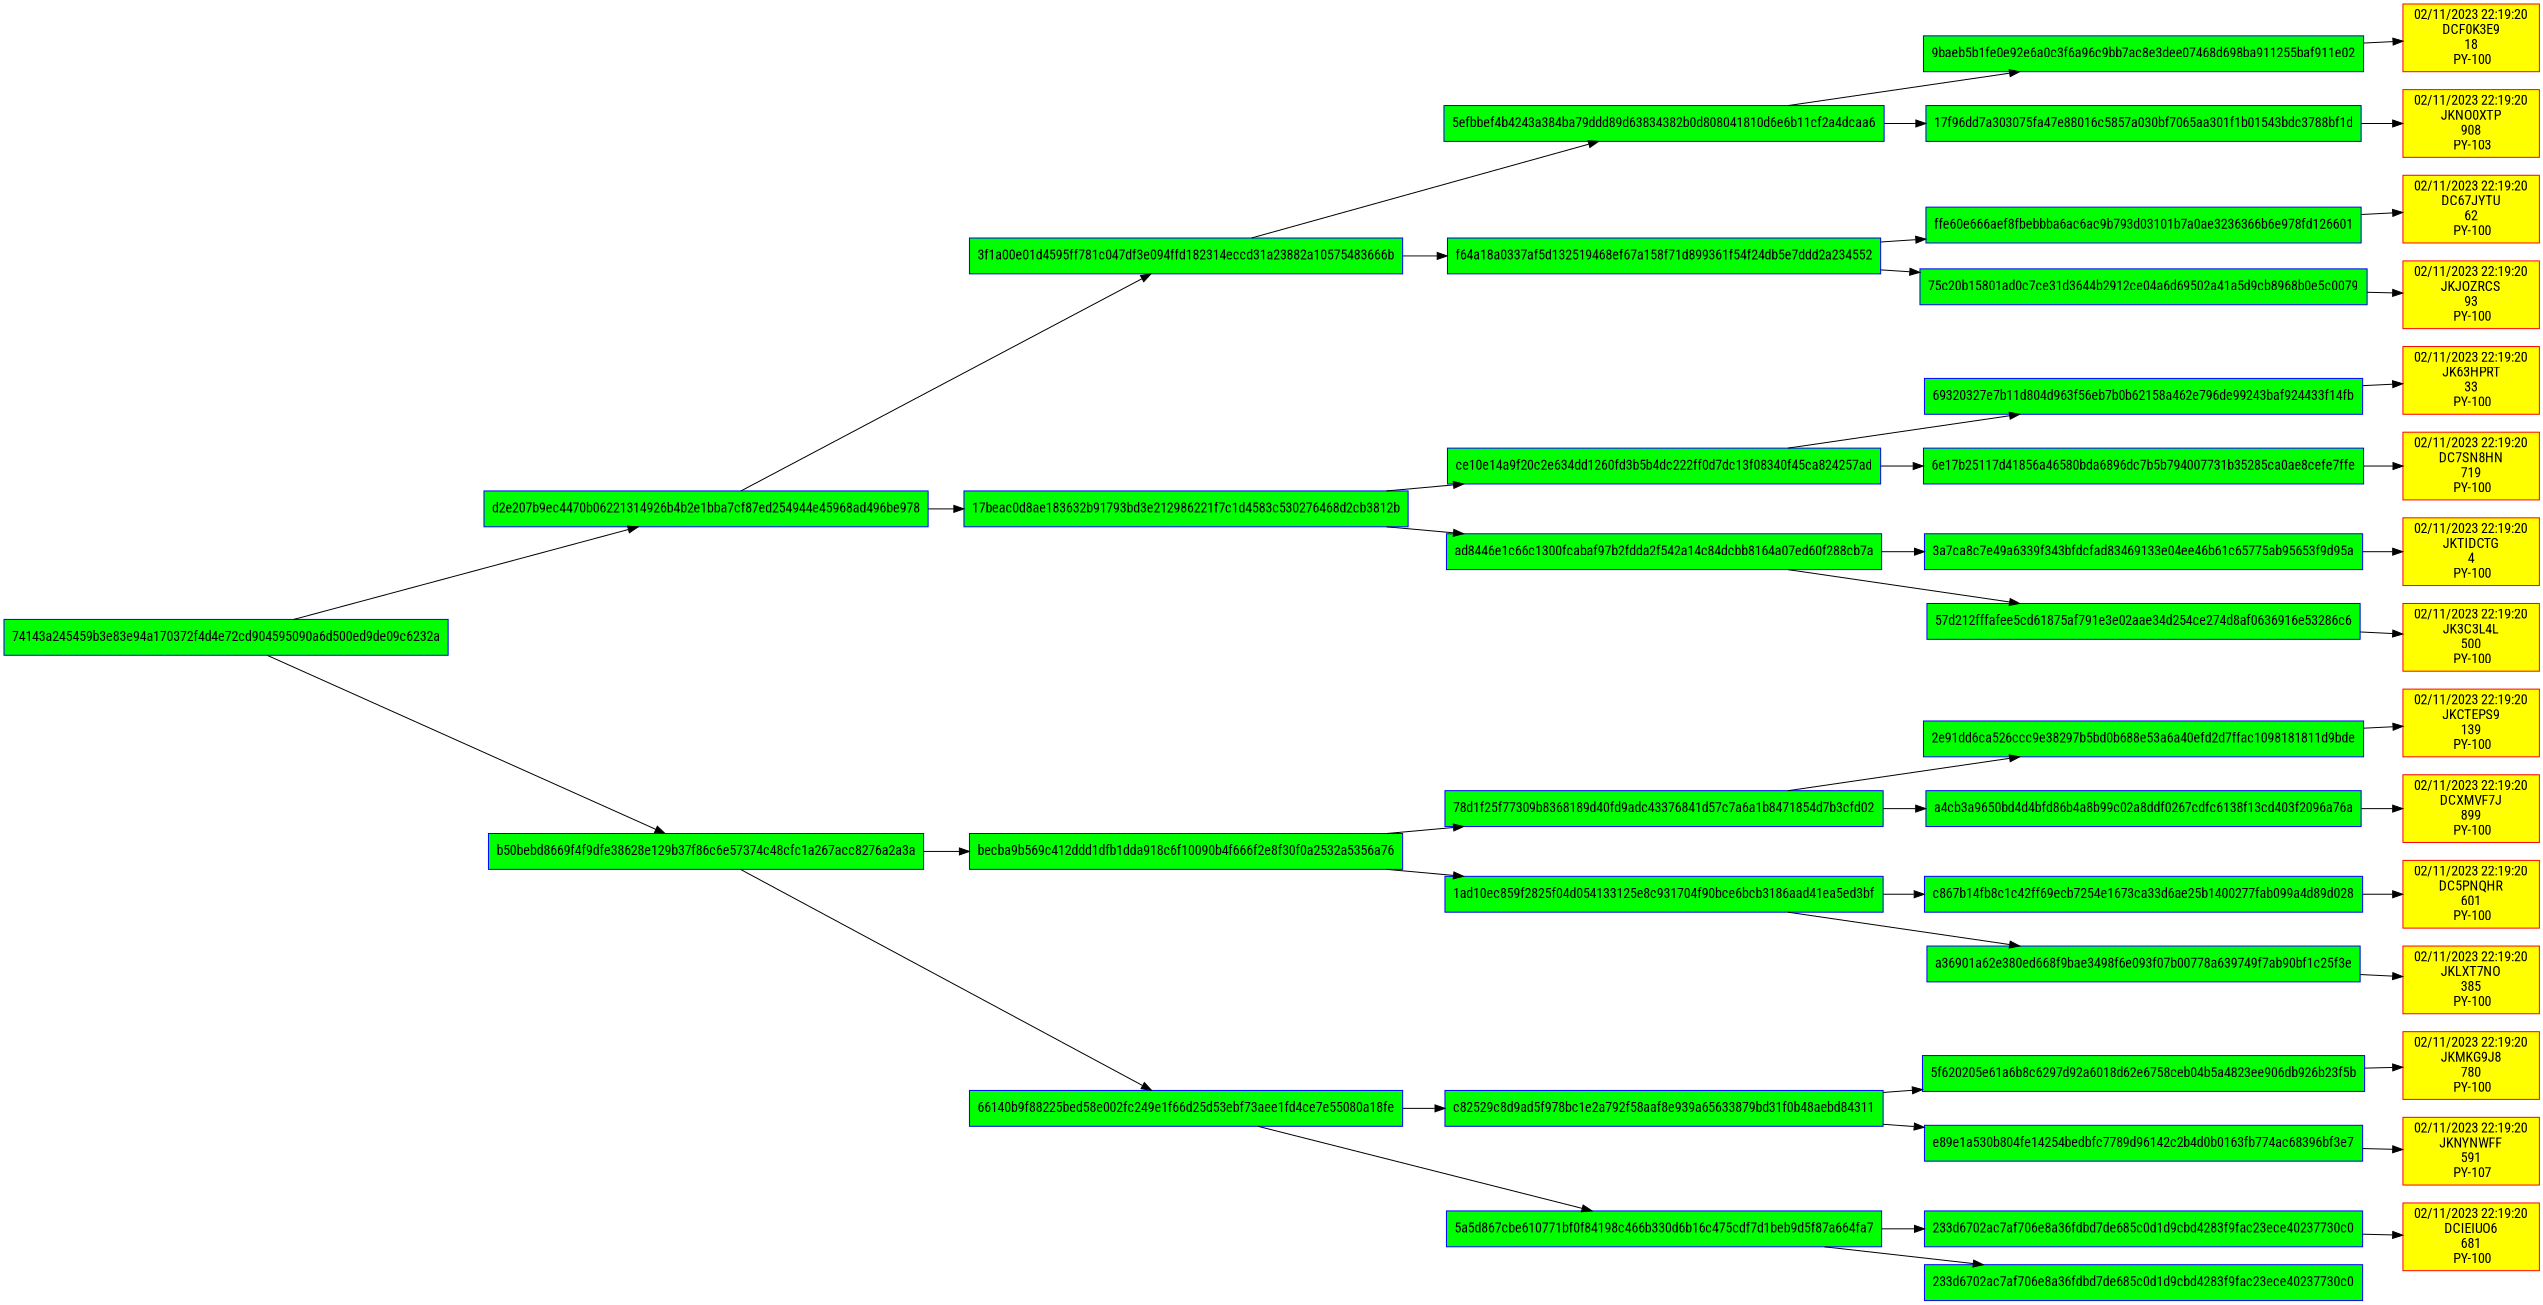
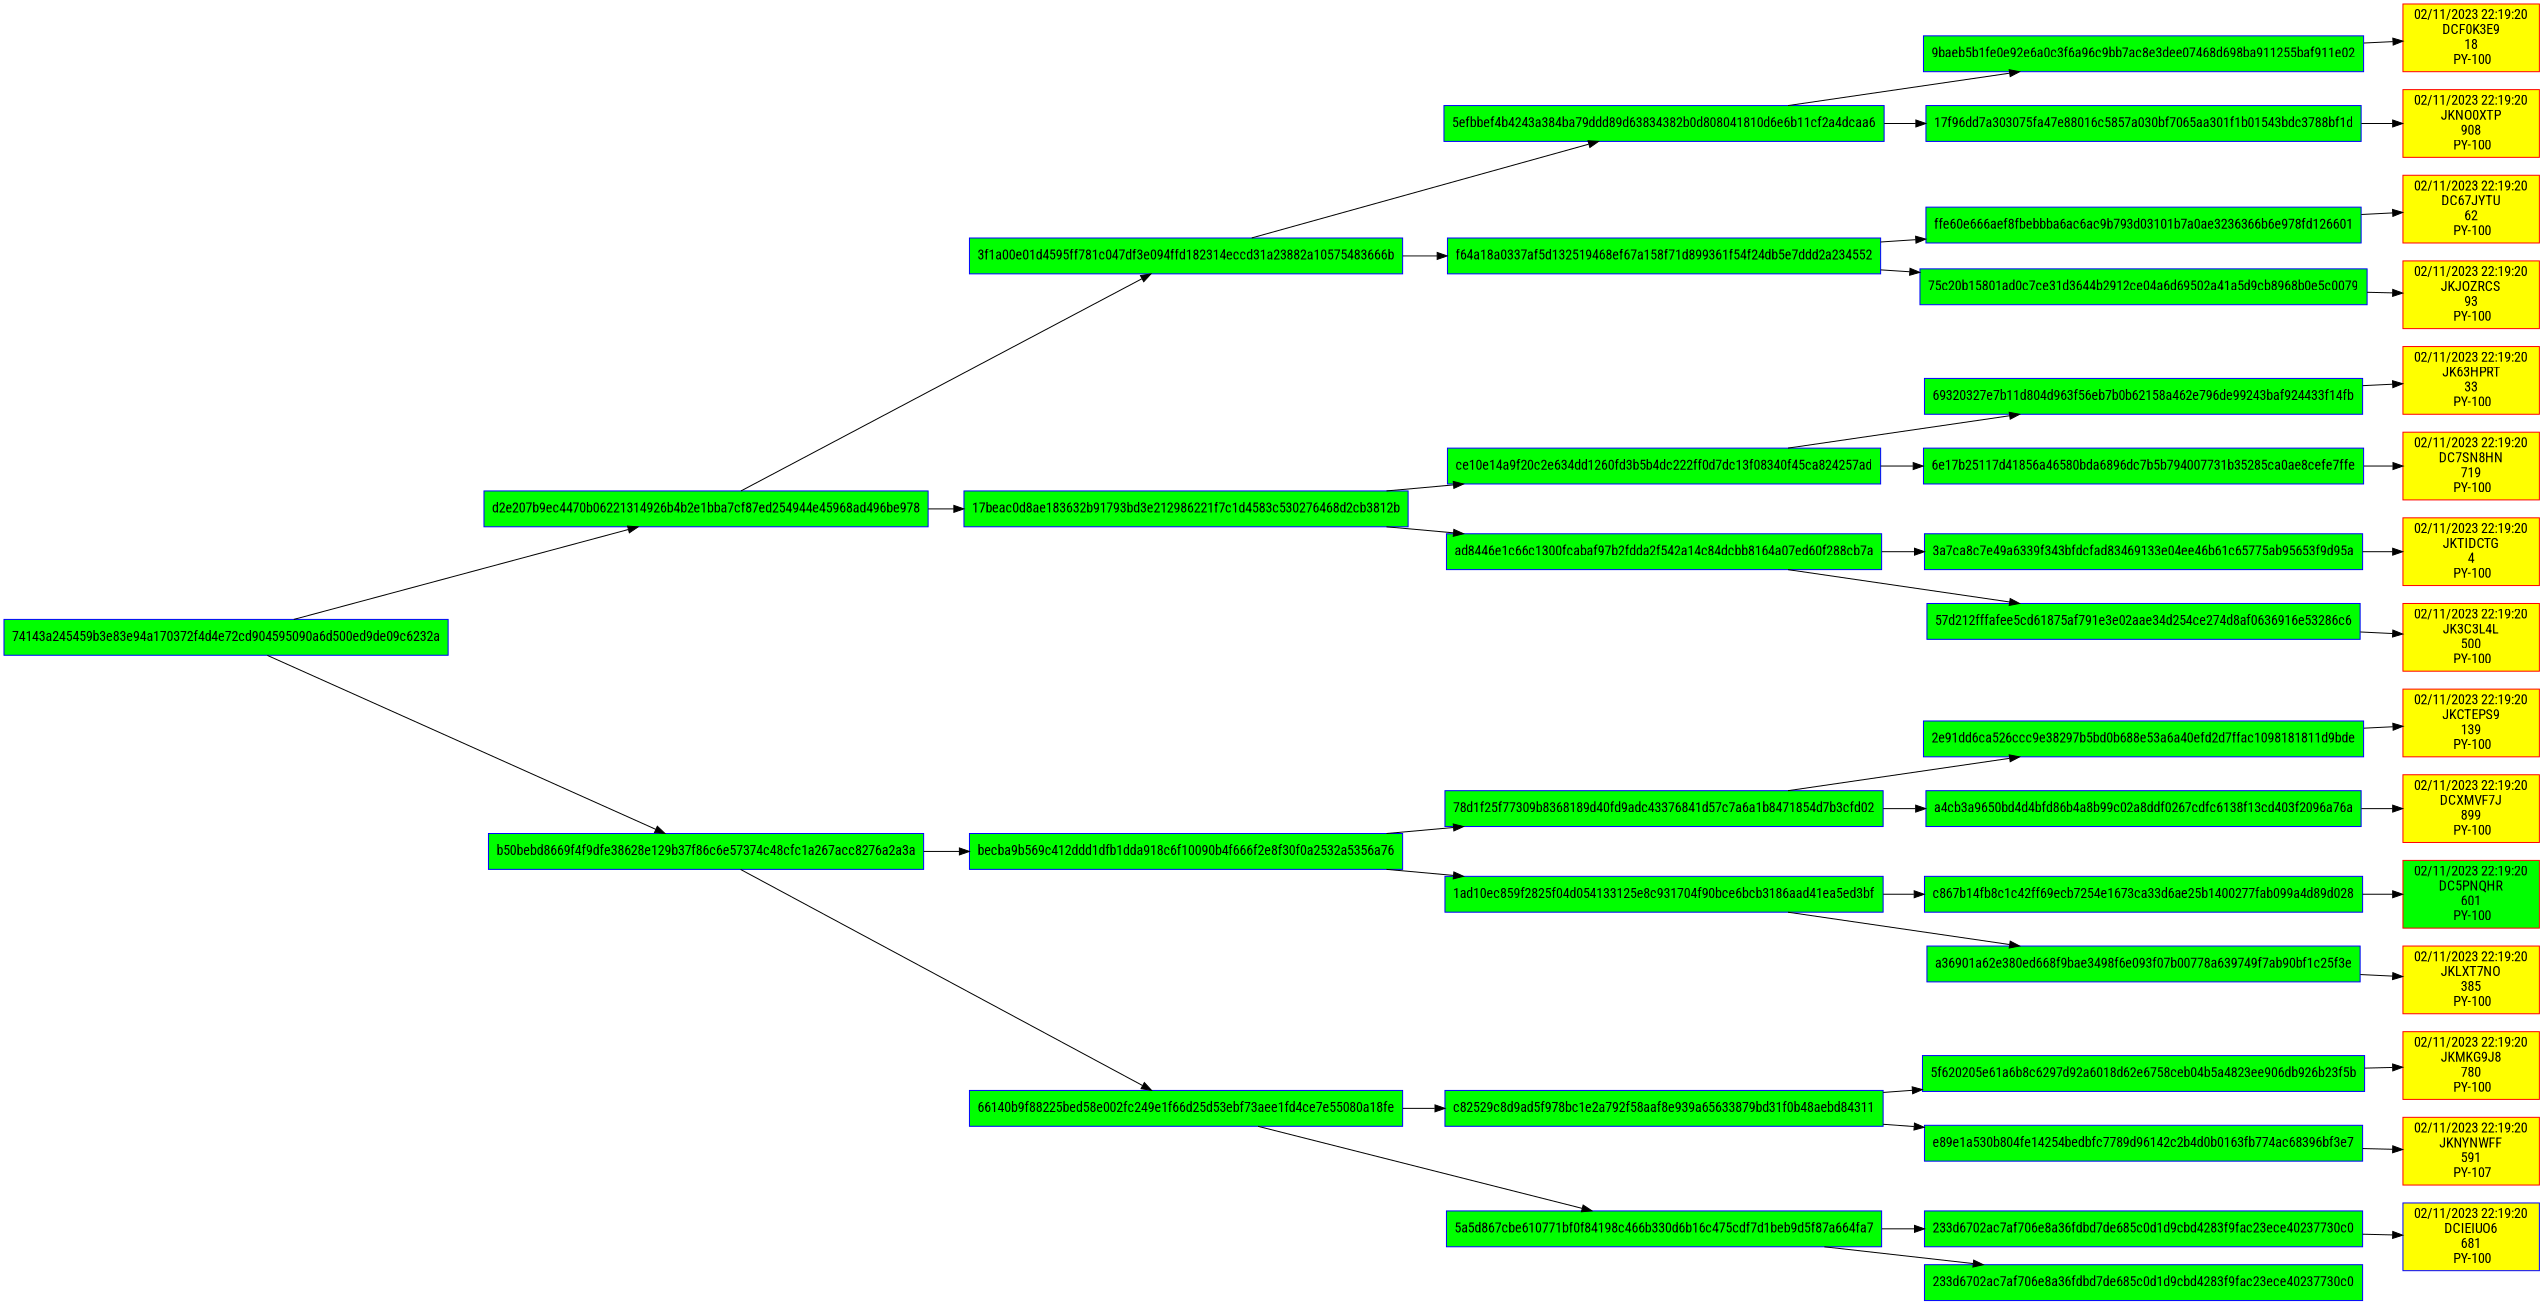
(2471, 123) -> (2471, 123)
(2471, 894) -> (2471, 894)
(2471, 1237) -> (2471, 1237)
